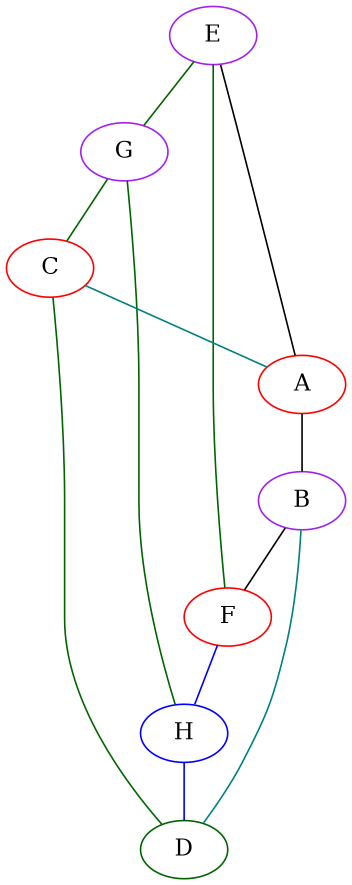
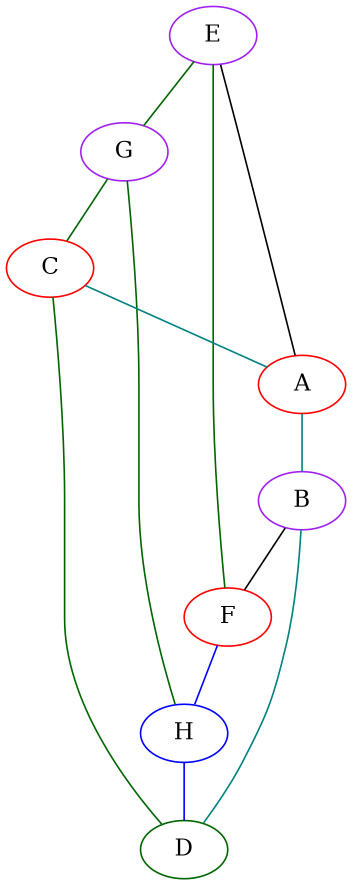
(302, 443) -> (302, 443)
